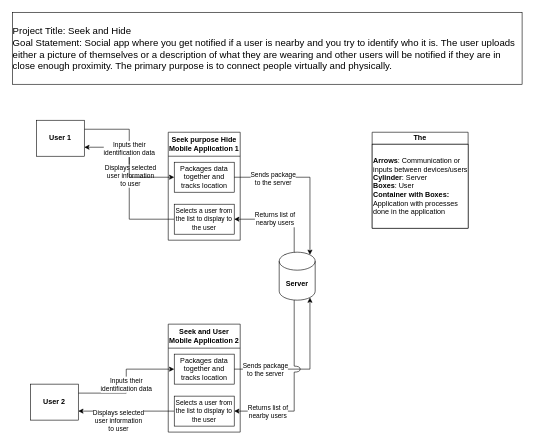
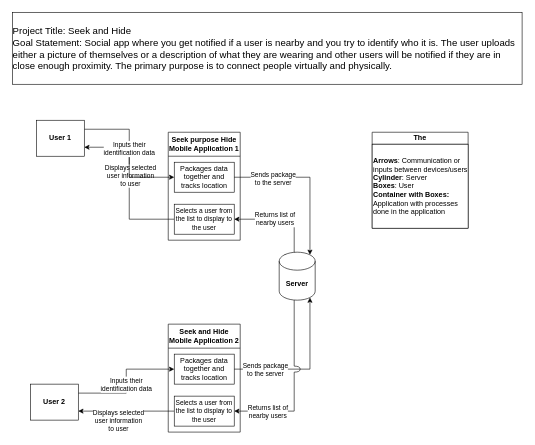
(204, 336) -> (204, 336)
